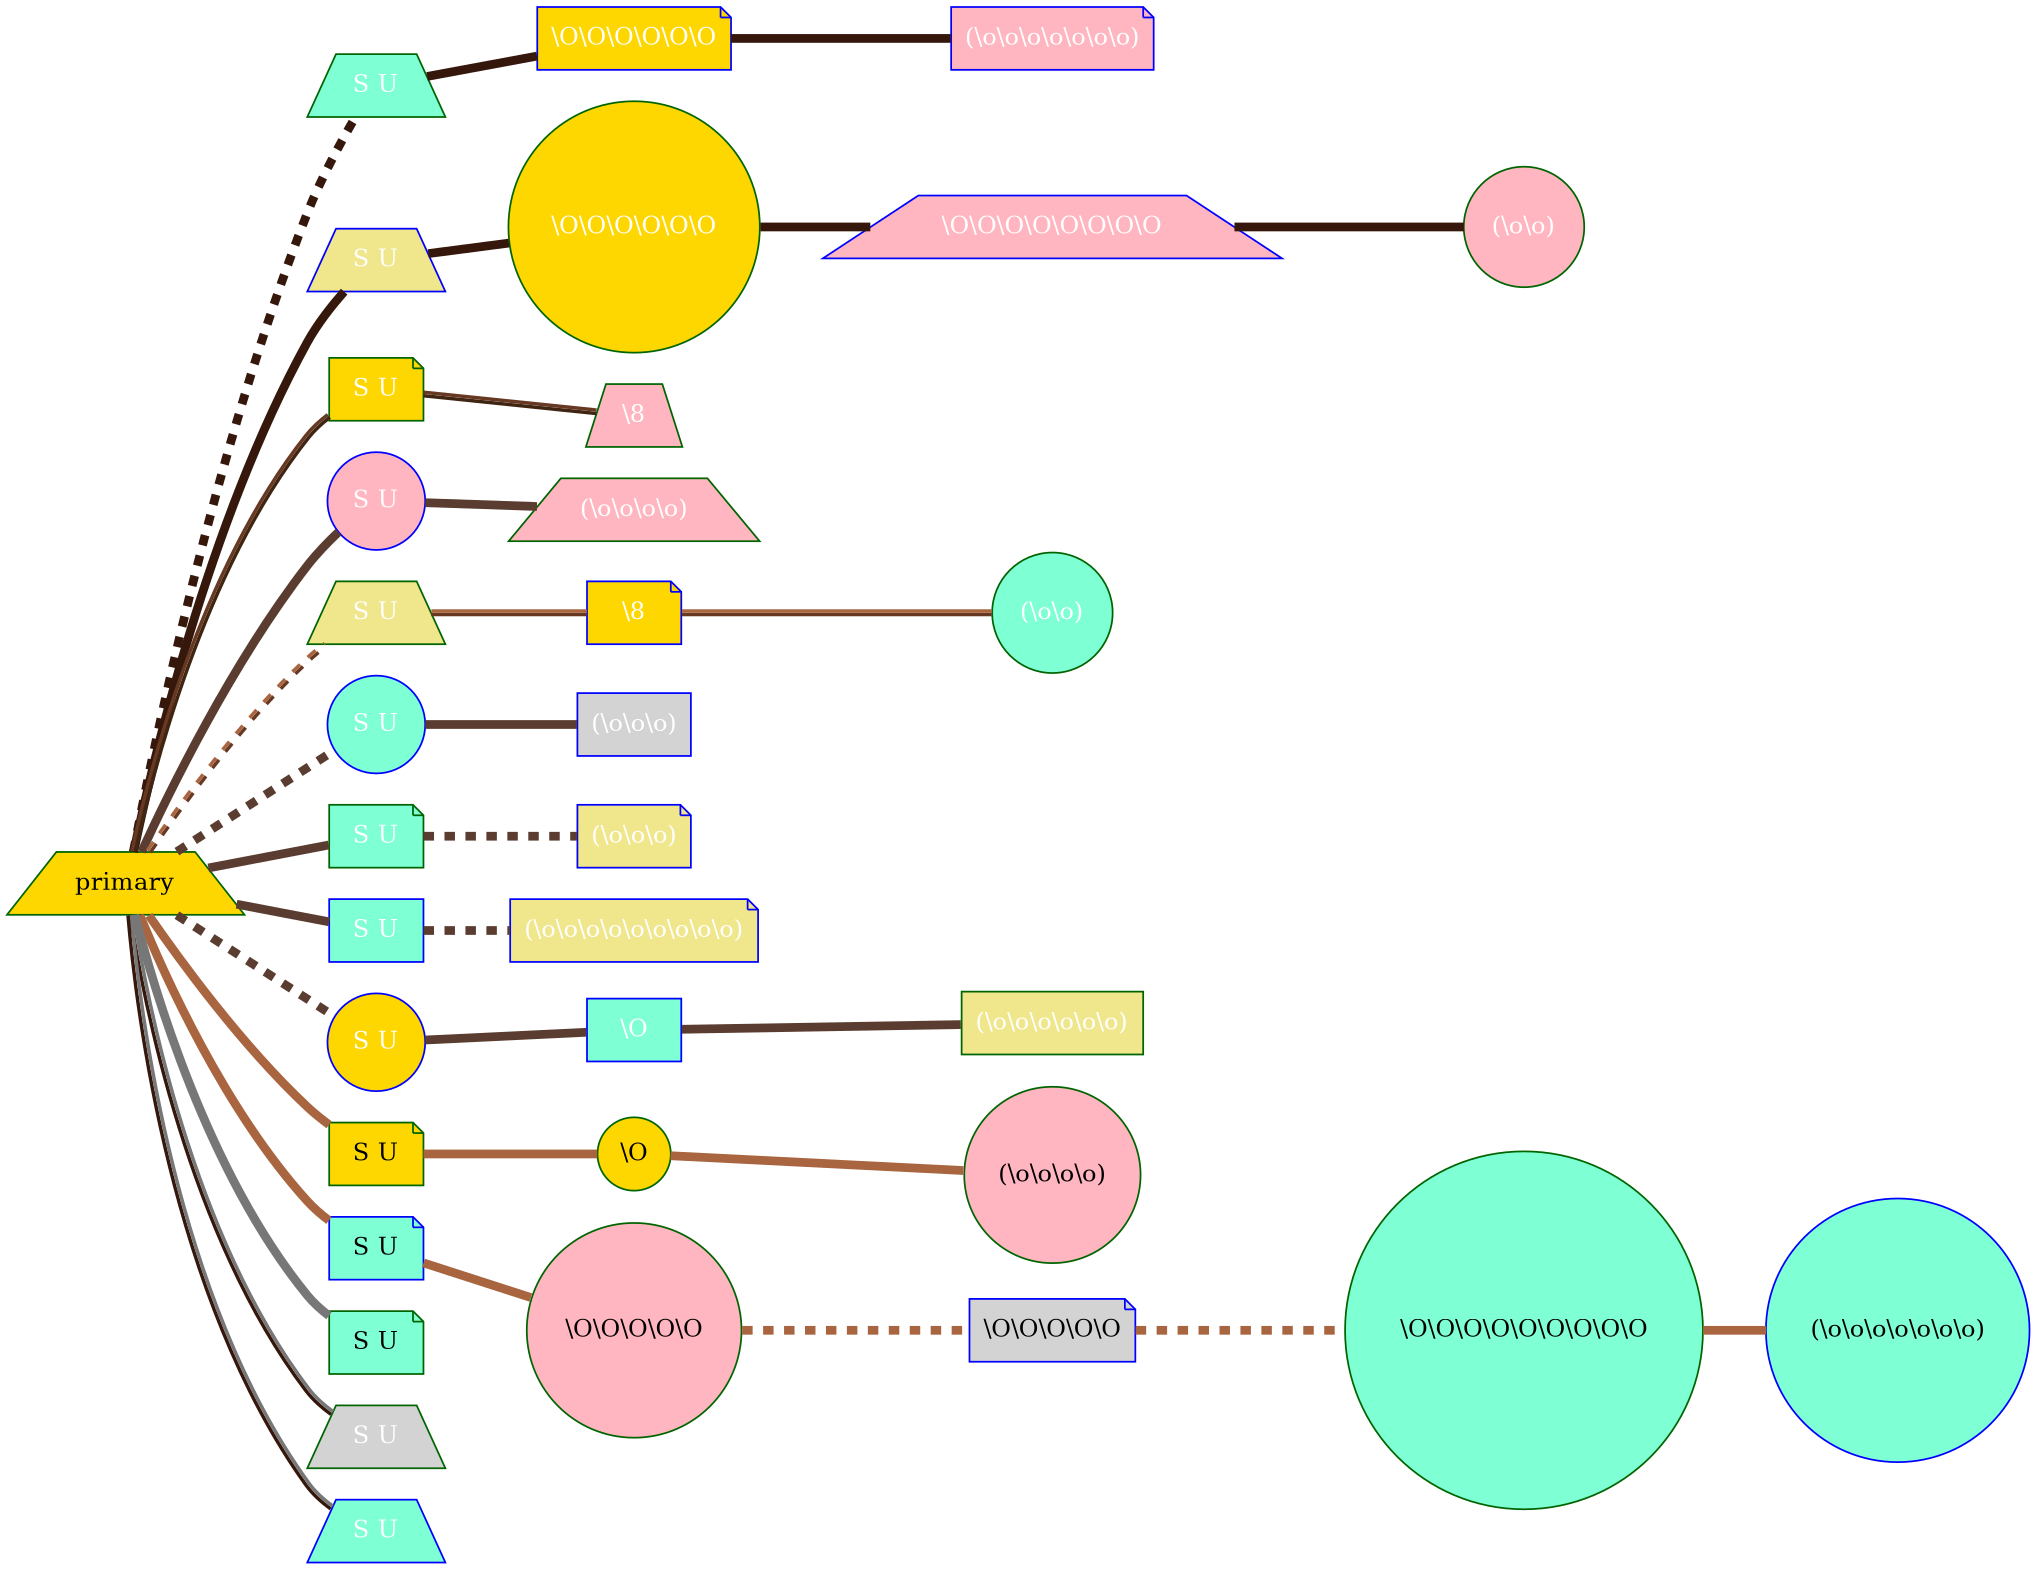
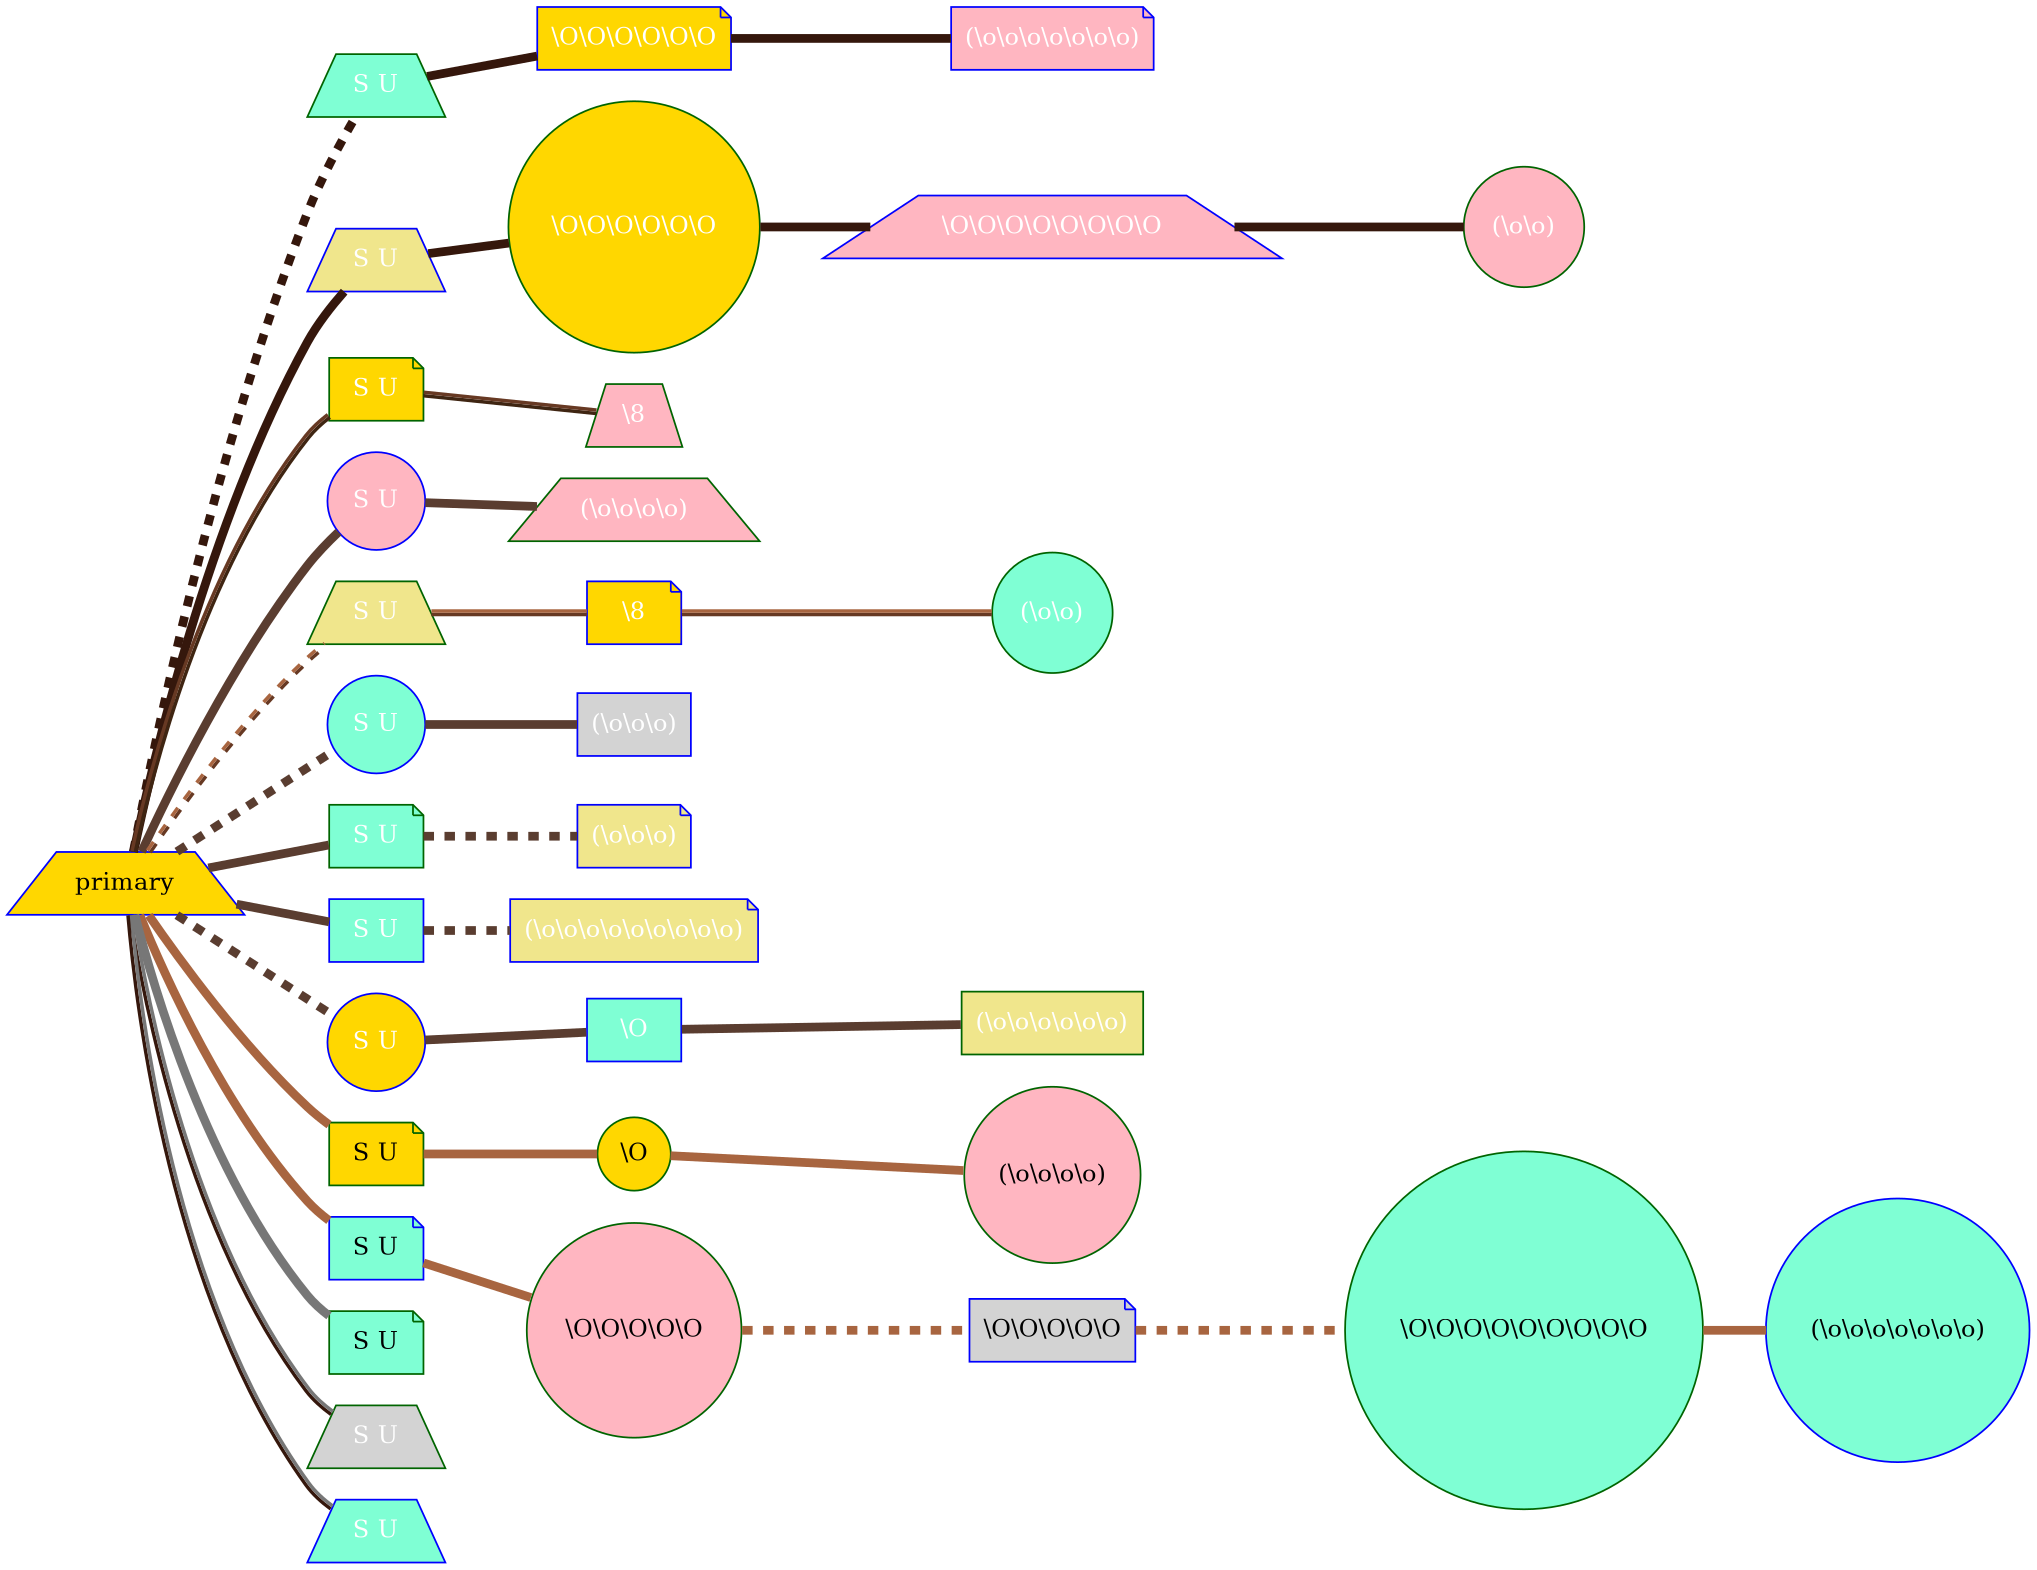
(126, 883) -> (126, 883)
